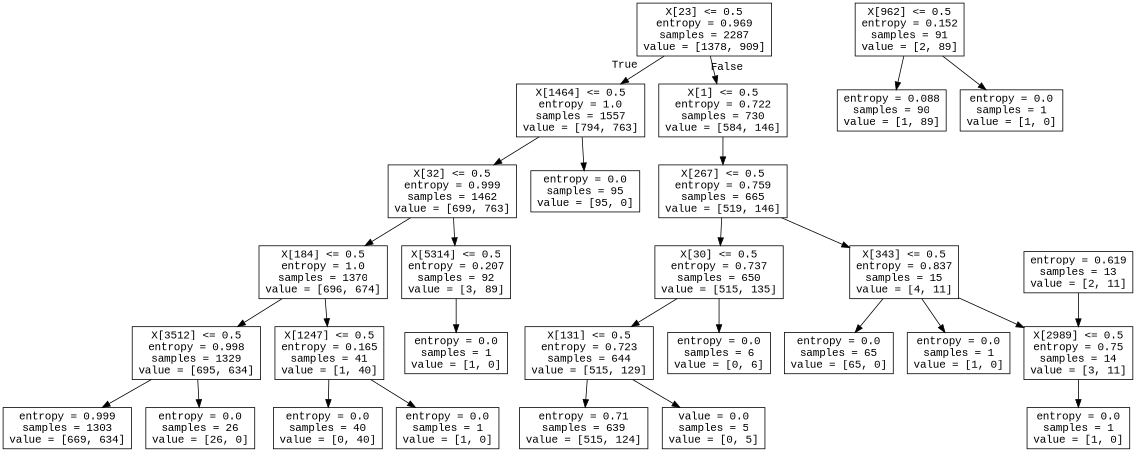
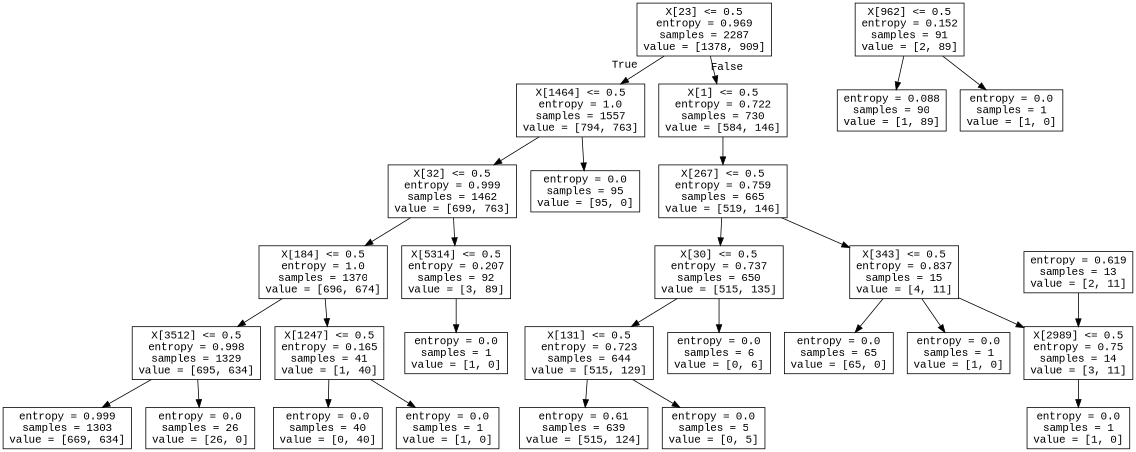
(584, 428) -> (584, 428)
(714, 428) -> (714, 428)
